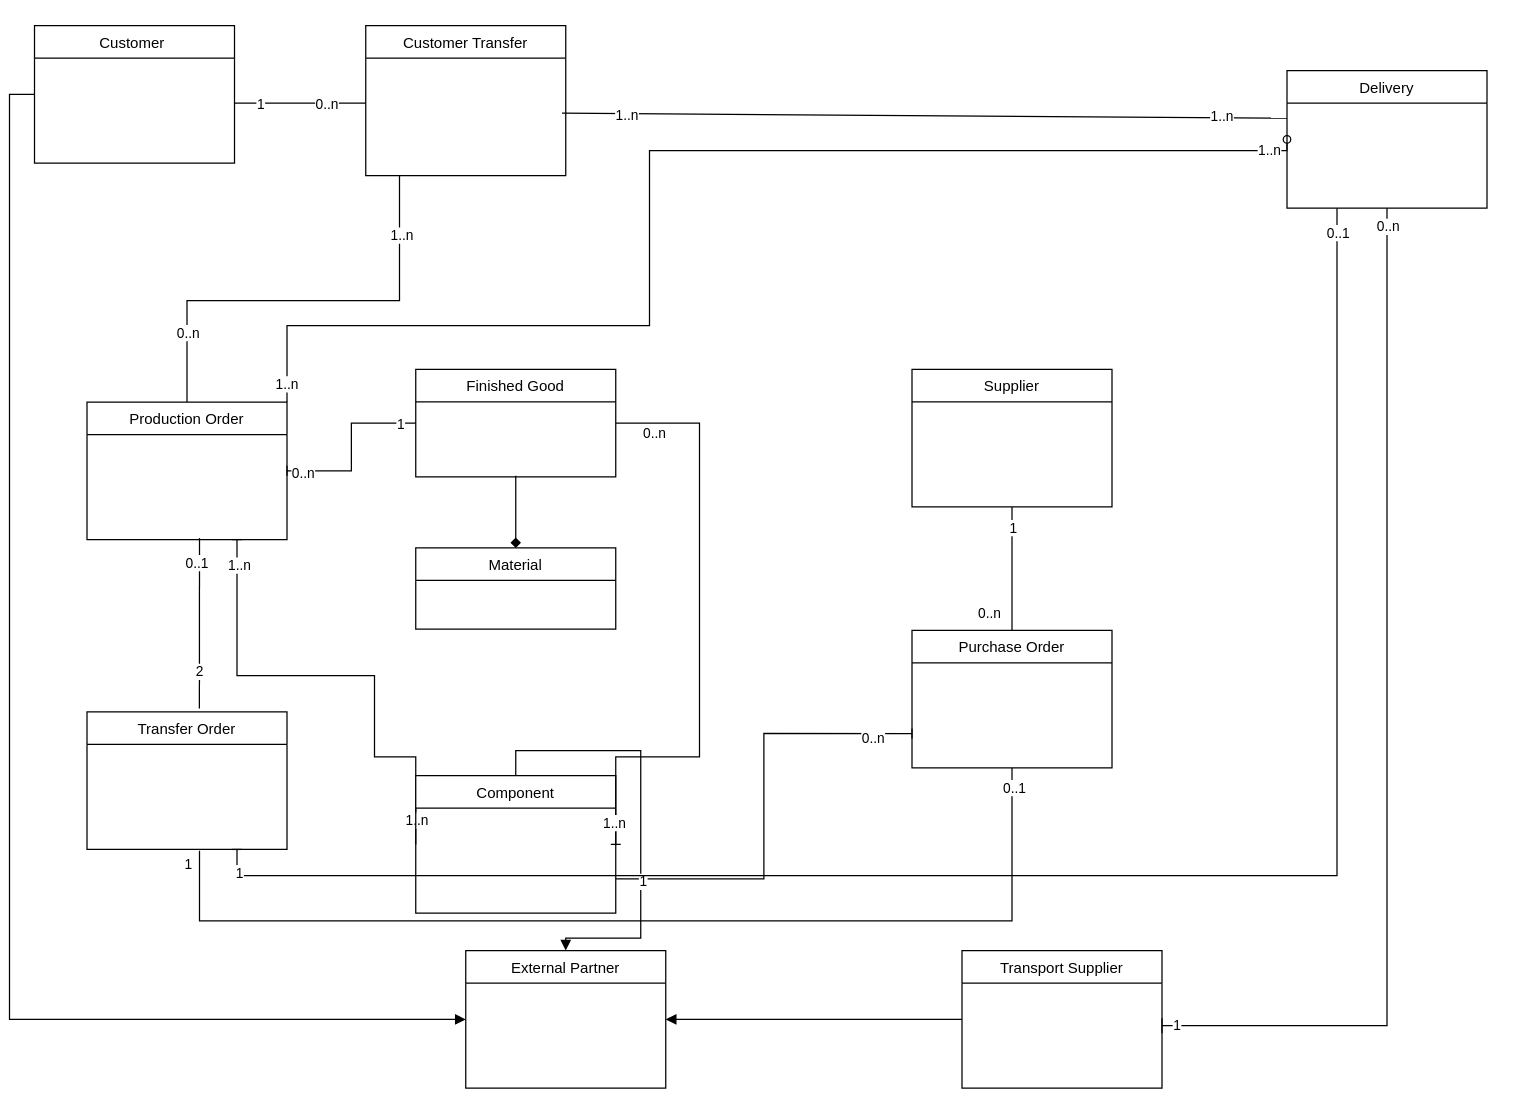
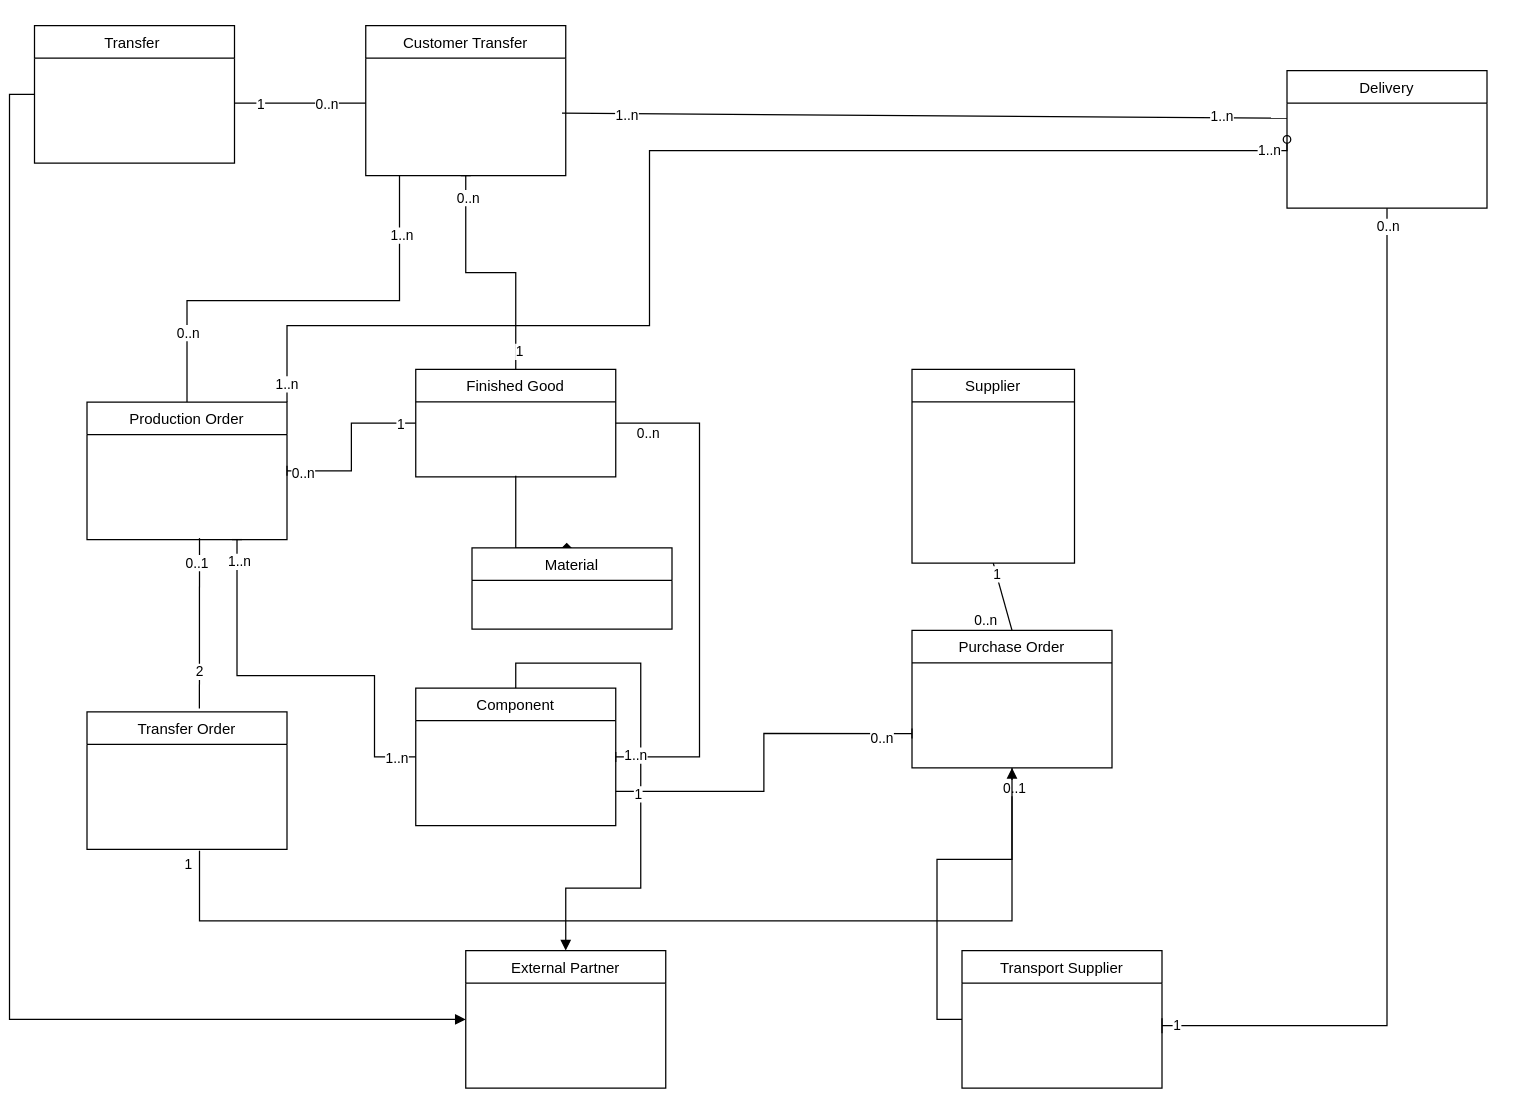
(134, 43) -> (134, 43)
none -> (503, 273)
(1012, 438) -> (993, 466)
(516, 589) -> (572, 589)
(516, 844) -> (516, 757)
(1096, 876) -> none
(808, 1019) -> (937, 905)
